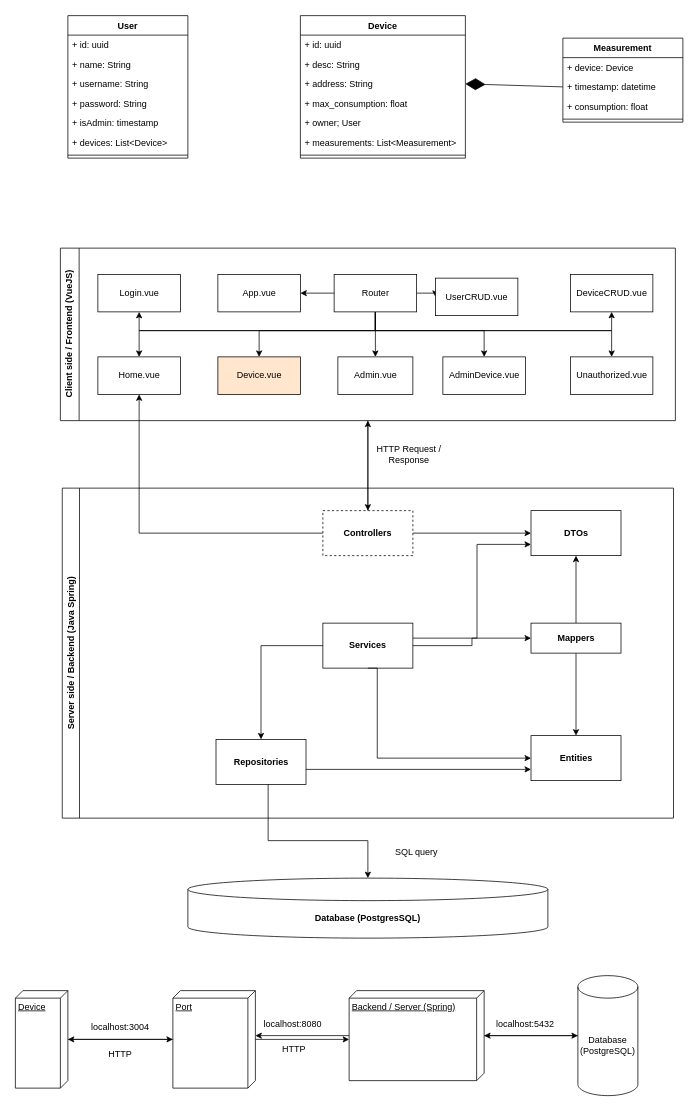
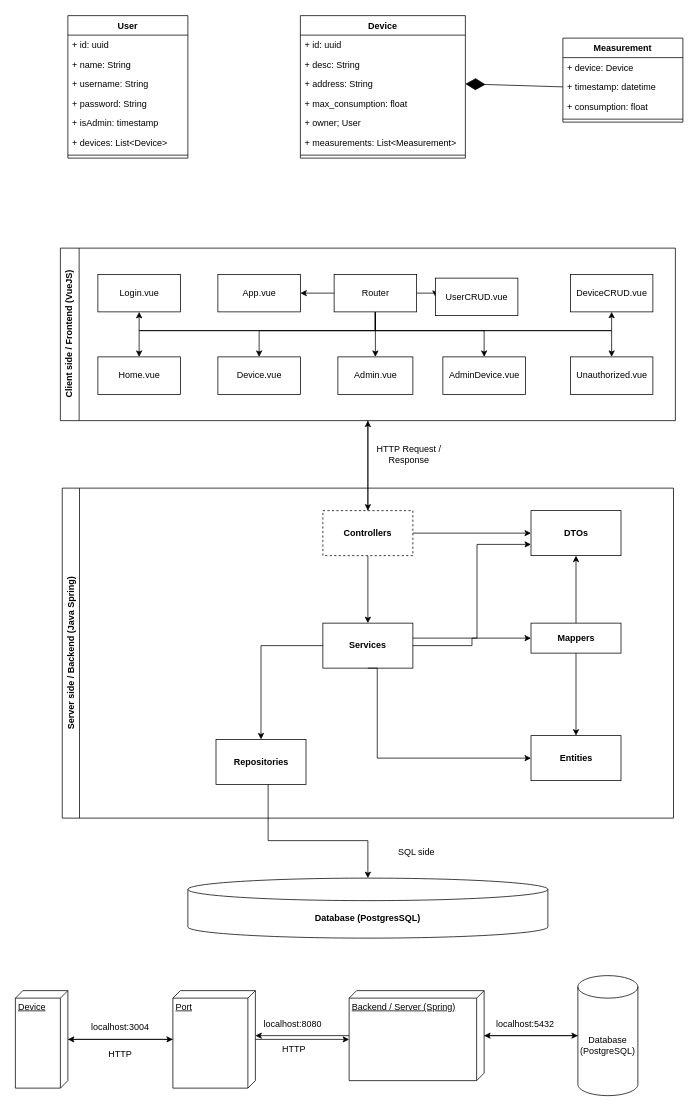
(259, 375) -> (259, 375)
(139, 533) -> (368, 616)
(416, 769) -> none
(417, 852) -> (417, 852)
